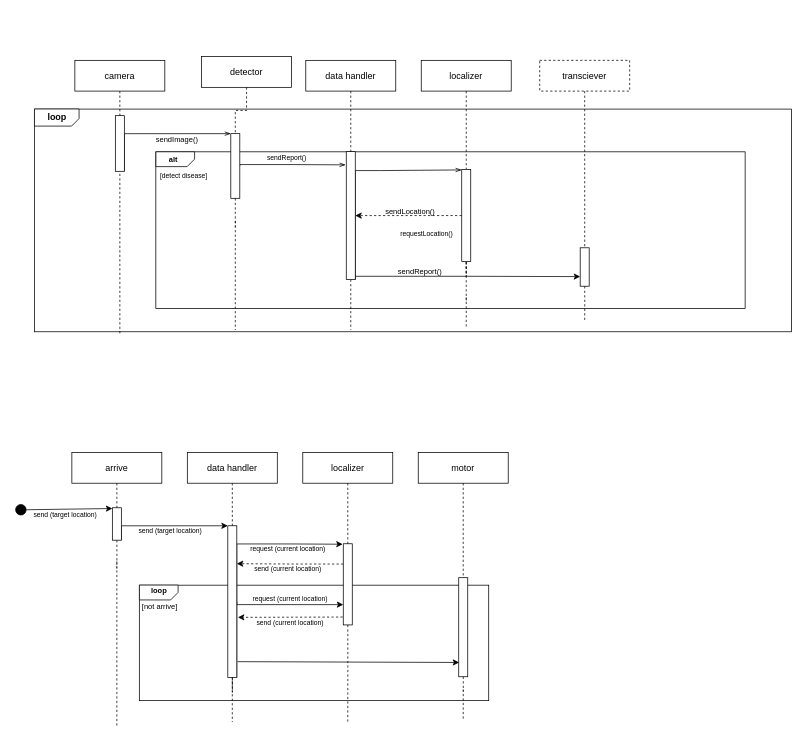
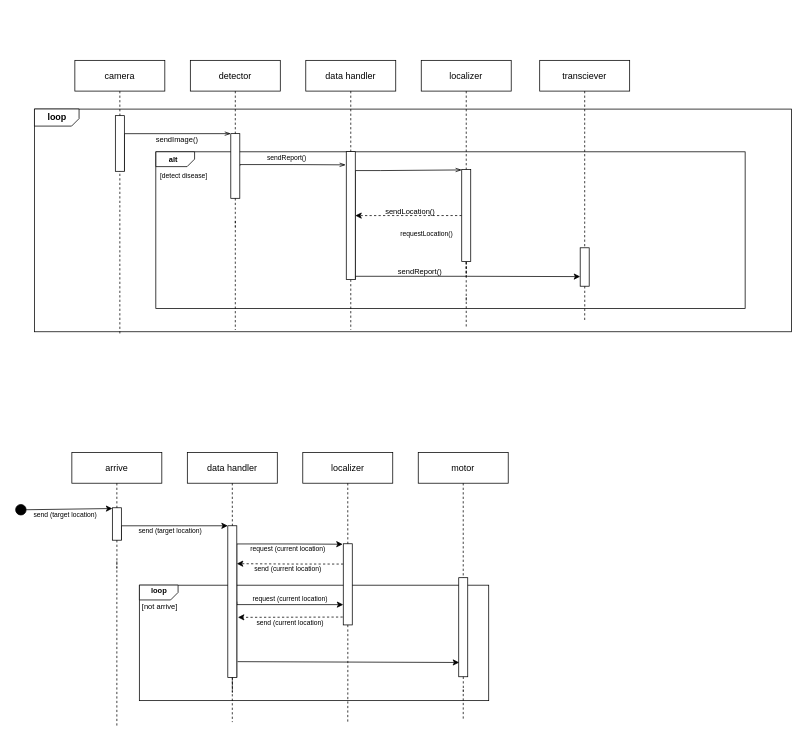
(246, 72) -> (235, 76)
(585, 76) -> (585, 76)
